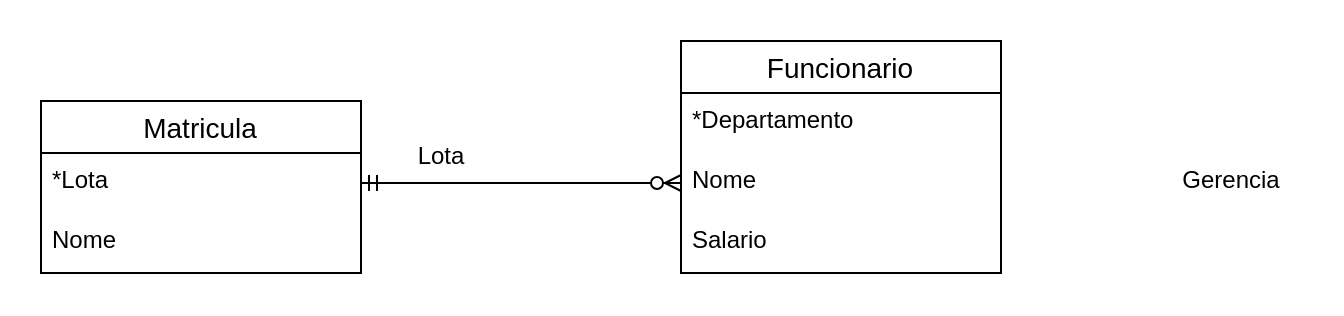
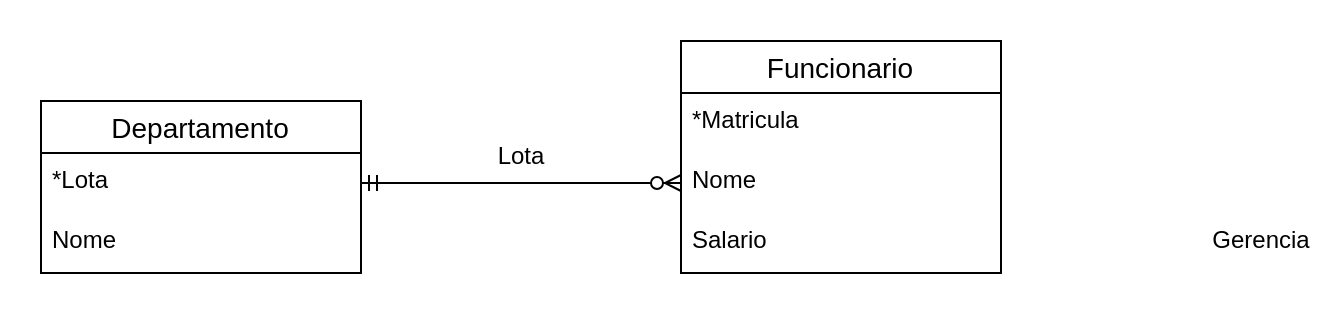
(779, 120) -> (753, 120)
(200, 129) -> (200, 129)
(441, 157) -> (521, 157)
(1231, 181) -> (1261, 241)
